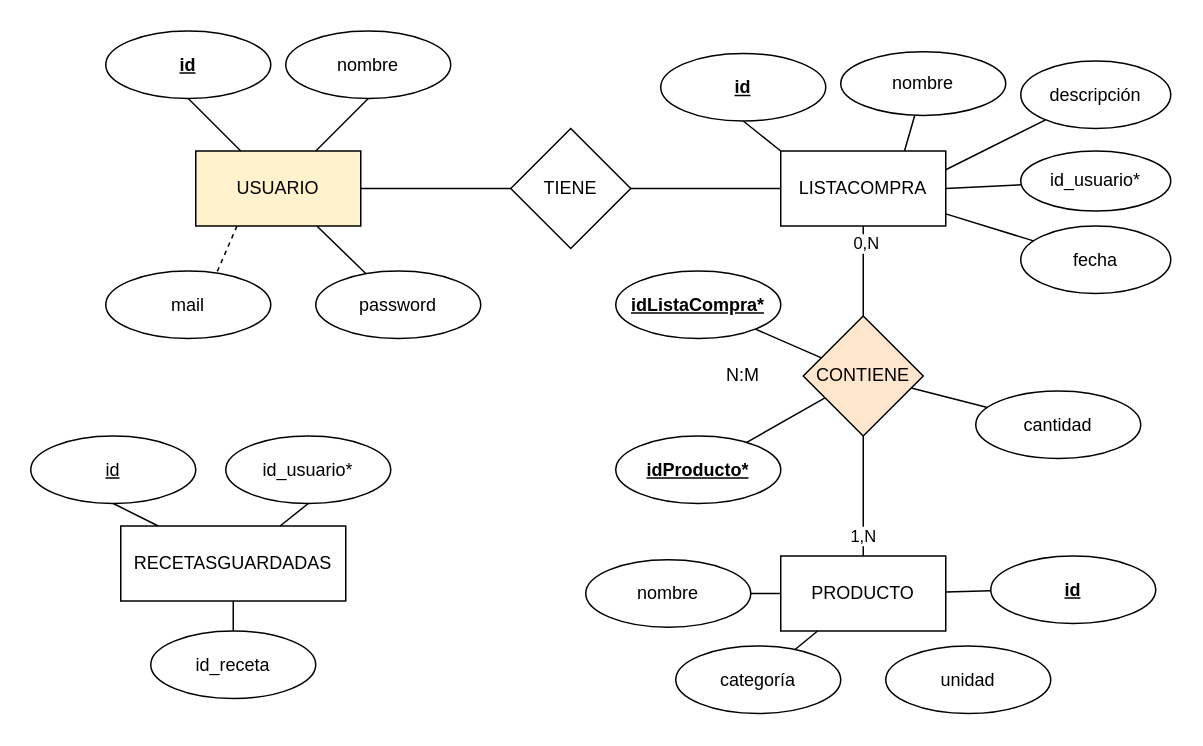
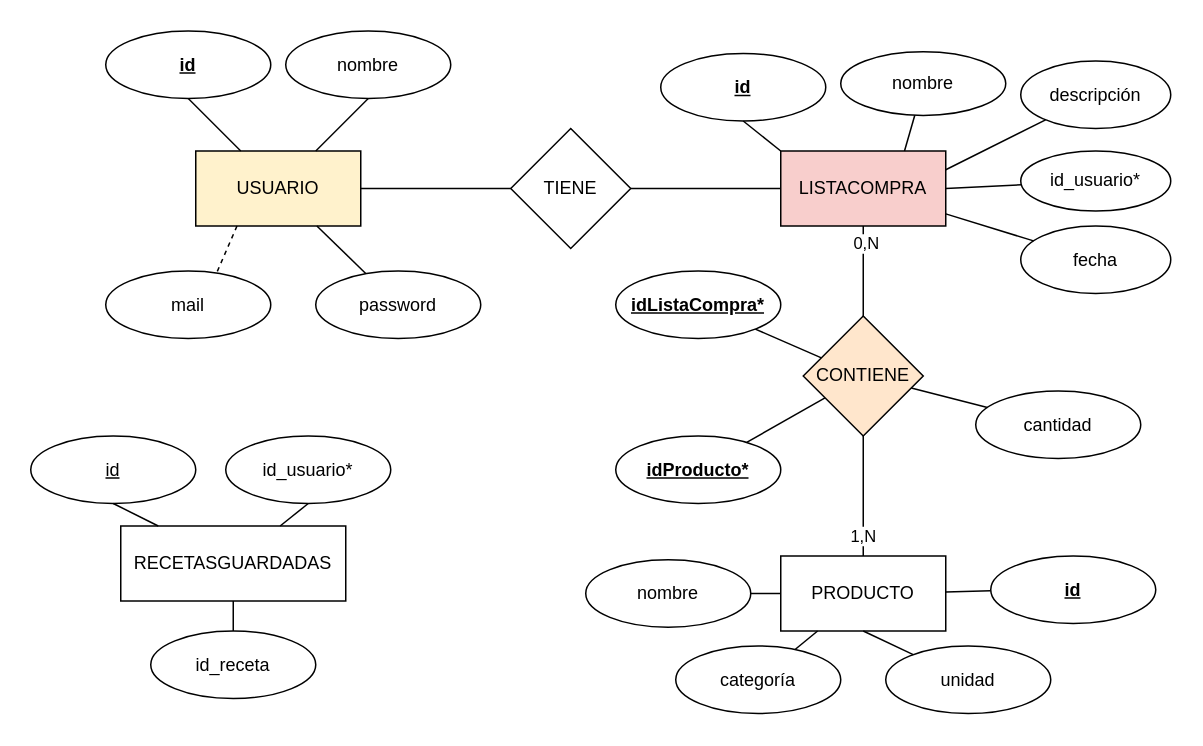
(863, 188) -> (863, 188)
(743, 376) -> none
none -> (889, 643)
